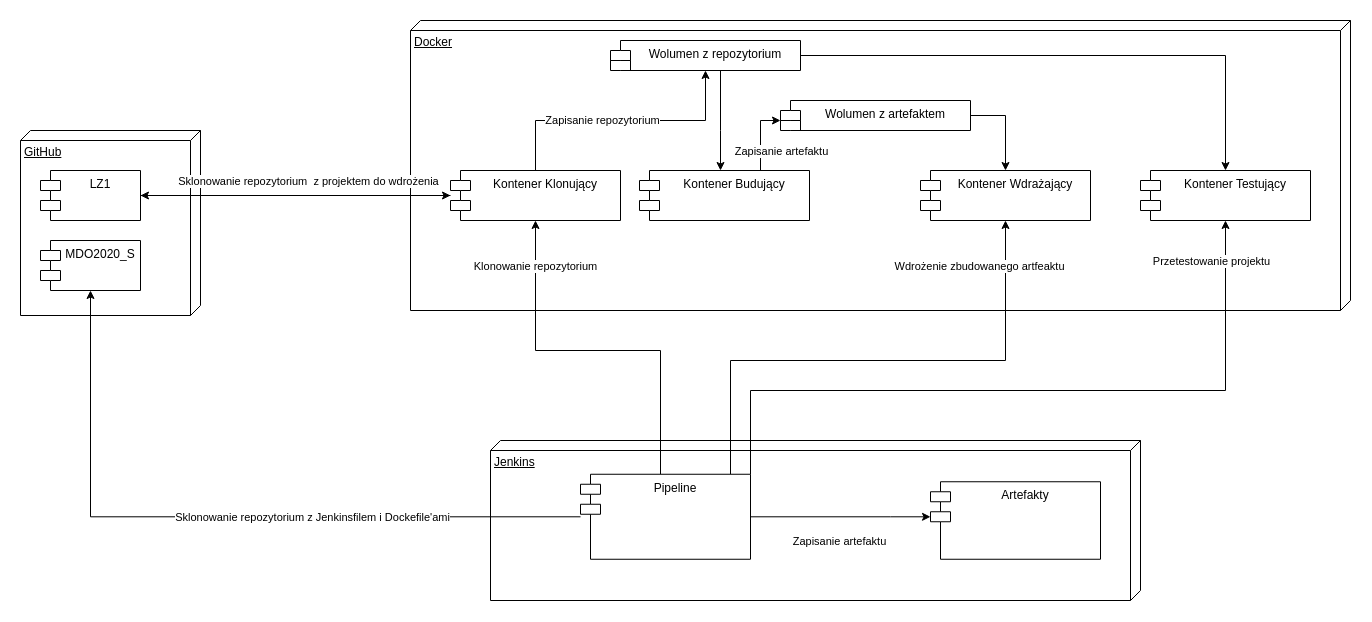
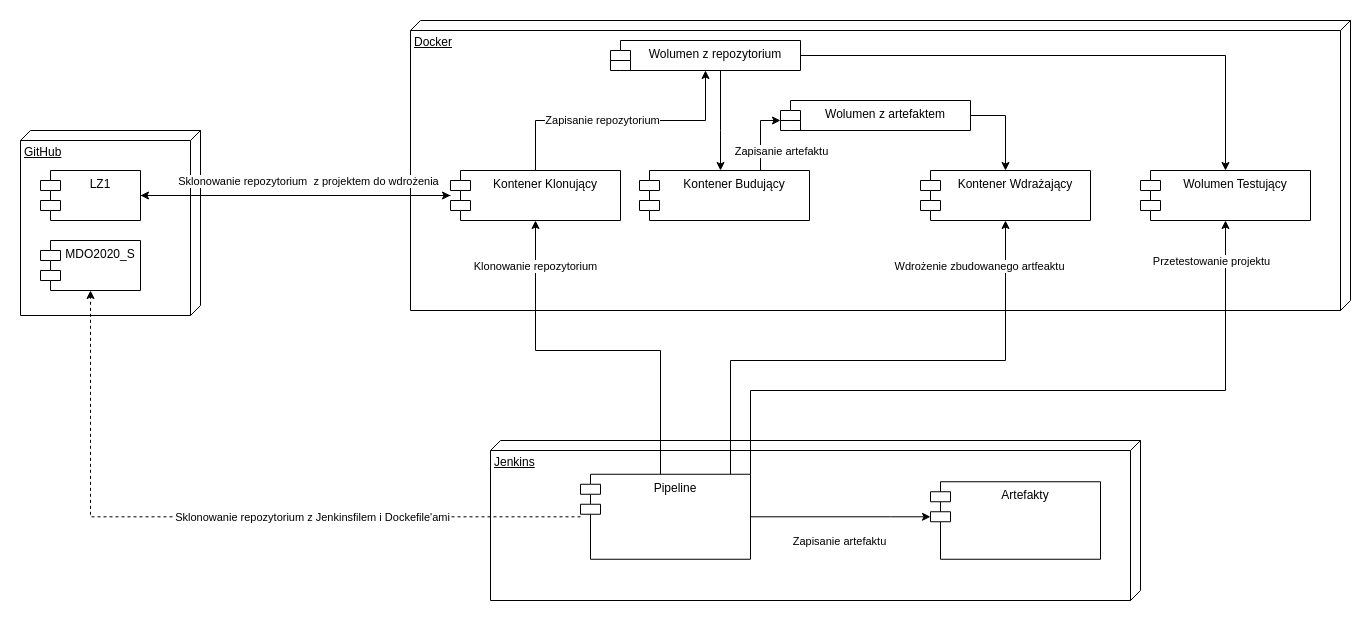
(1235, 184) -> (1235, 184)
(91, 451) -> (91, 451)
